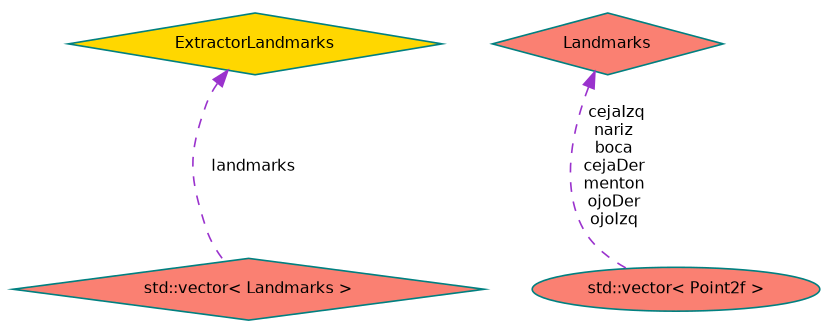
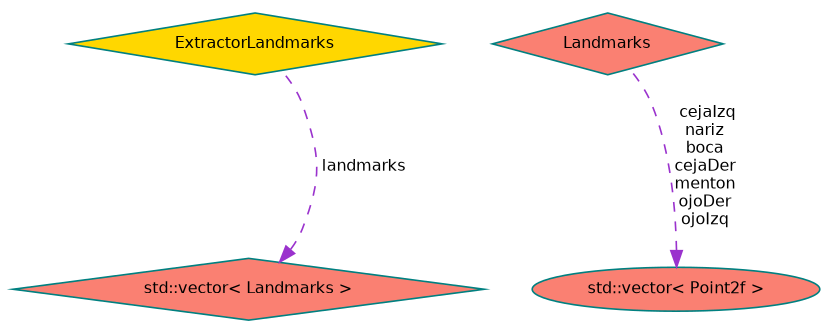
(193, 173) -> (316, 158)
(571, 188) -> (667, 156)
